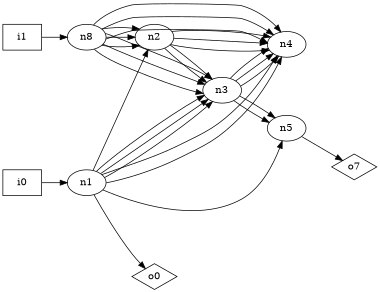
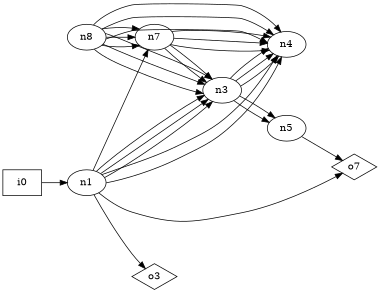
(22, 37) -> none
(154, 37) -> (154, 37)
(204, 210) -> (218, 217)
(154, 277) -> (154, 277)
